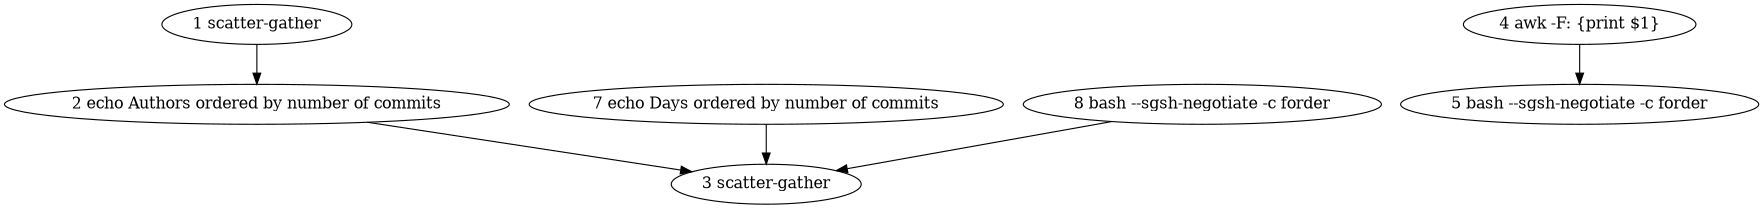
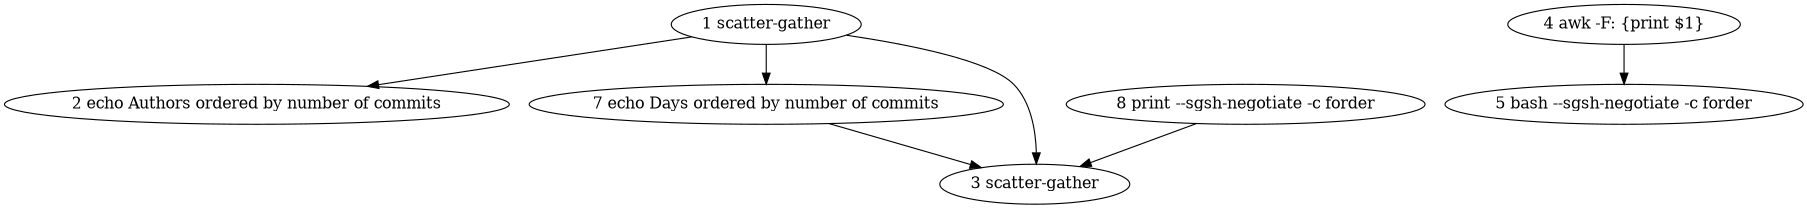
none -> (766, 59)
(1202, 104) -> (1246, 104)
(524, 146) -> (968, 61)
